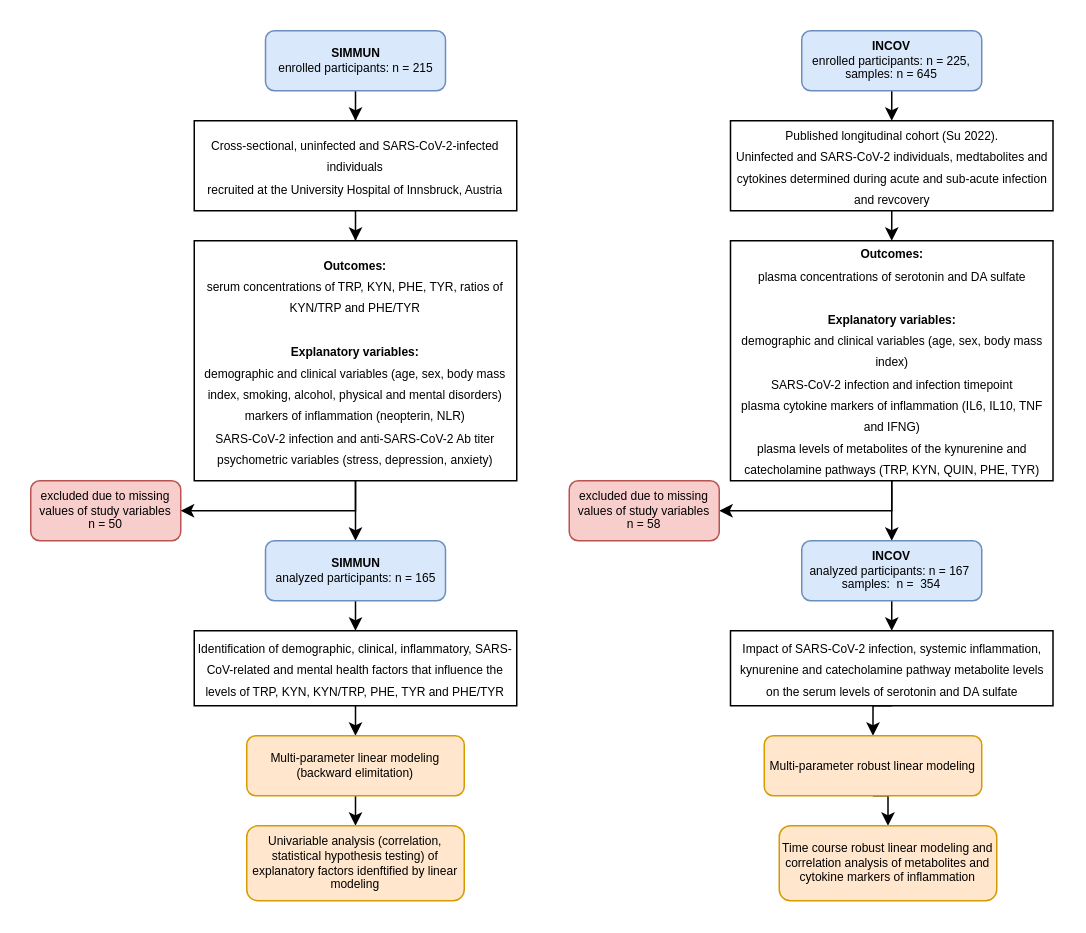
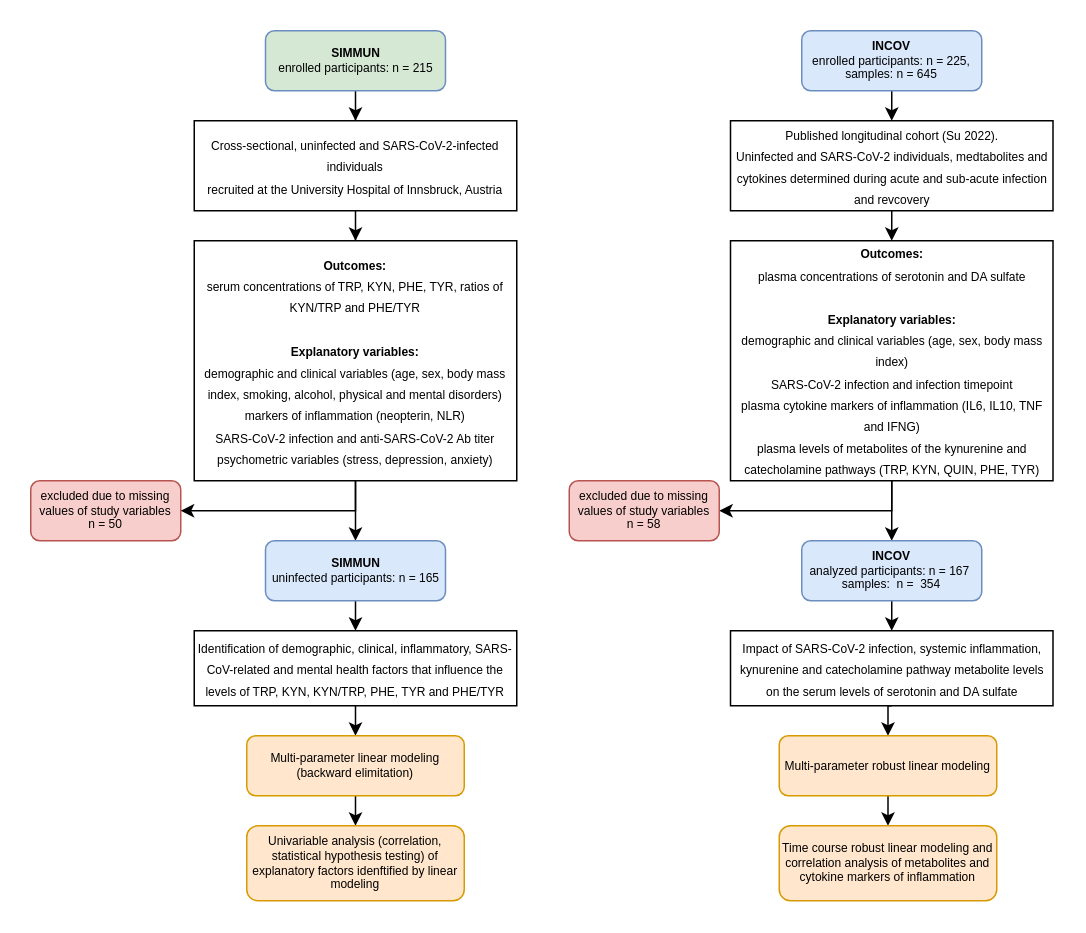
(356, 61) -> (356, 61)
(356, 571) -> (356, 571)
(873, 766) -> (888, 766)
